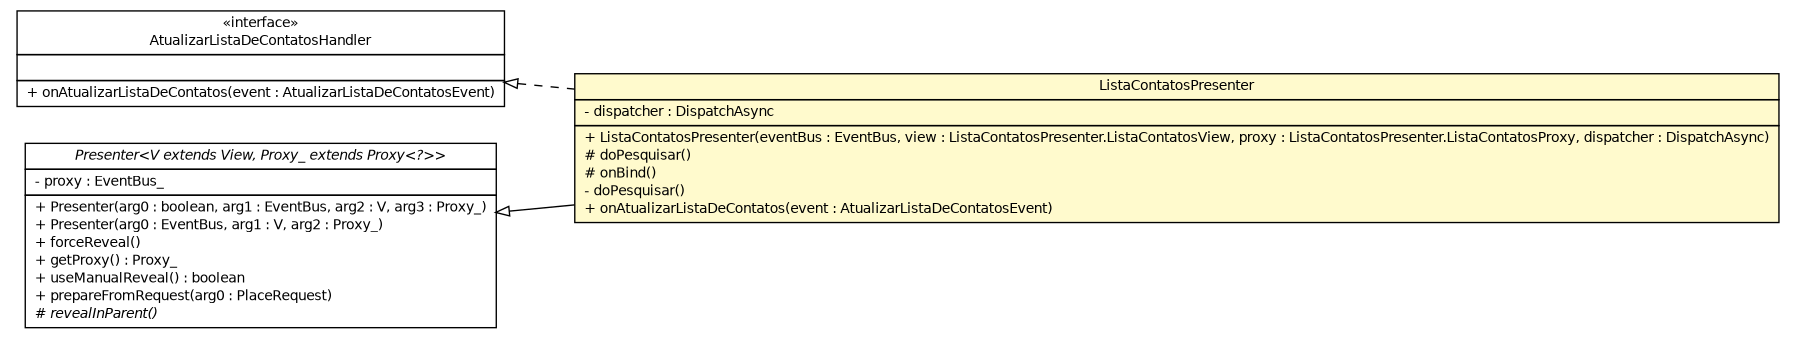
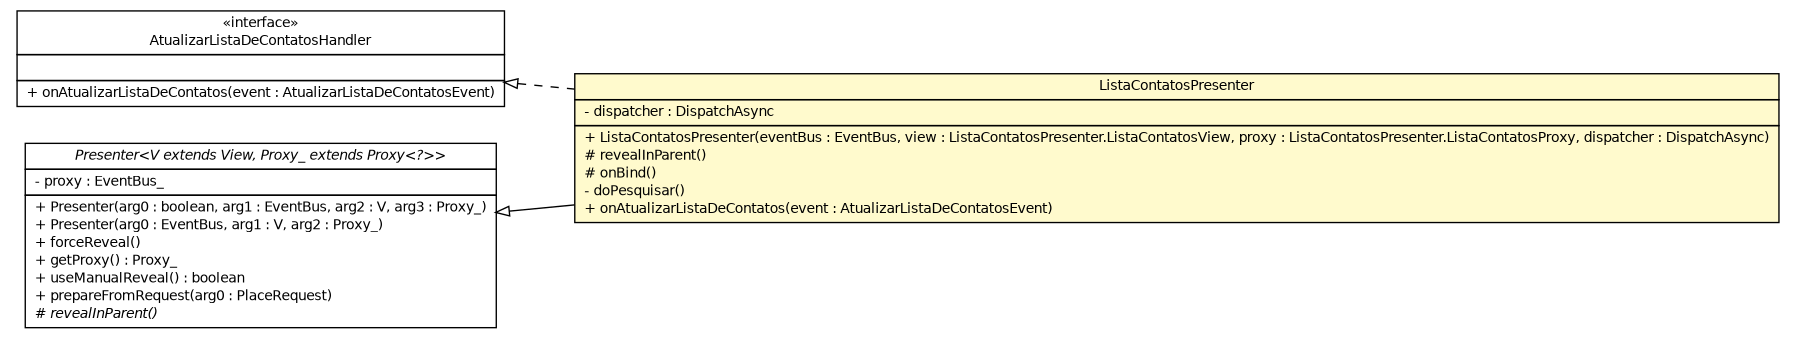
(638, 156) -> (646, 156)
